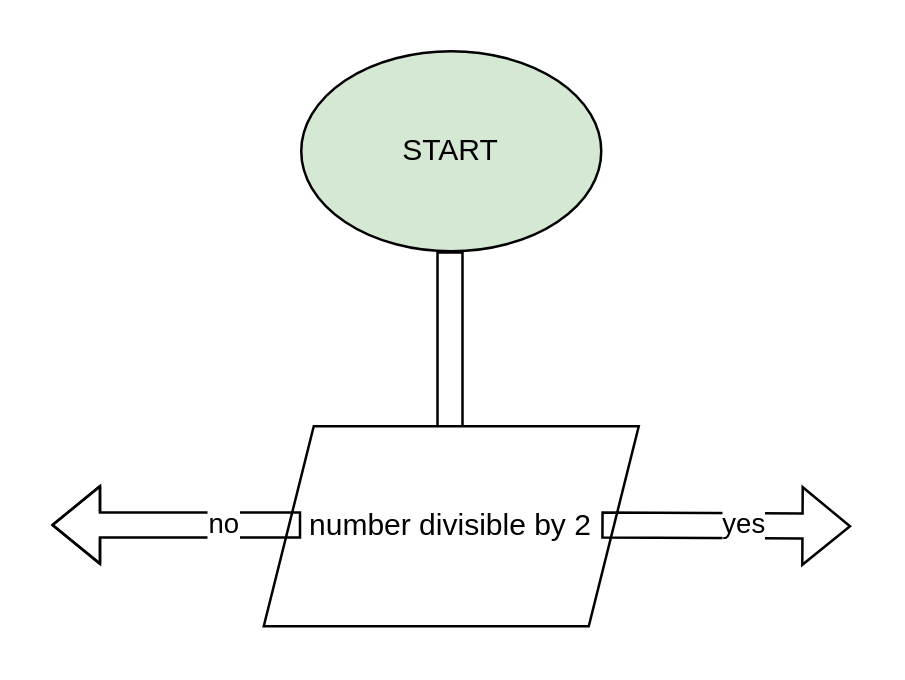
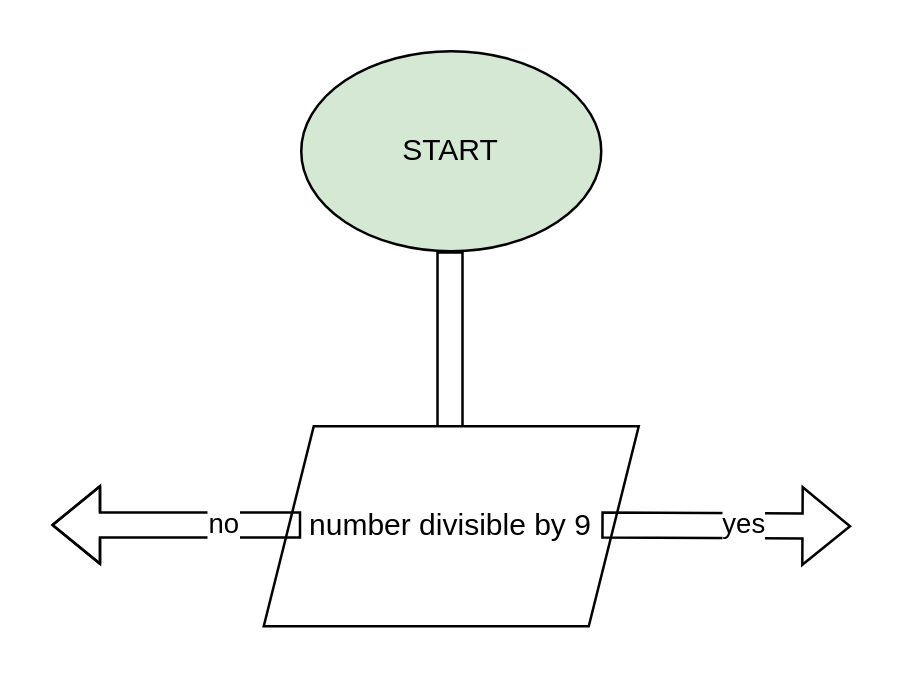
(451, 526) -> (451, 526)
